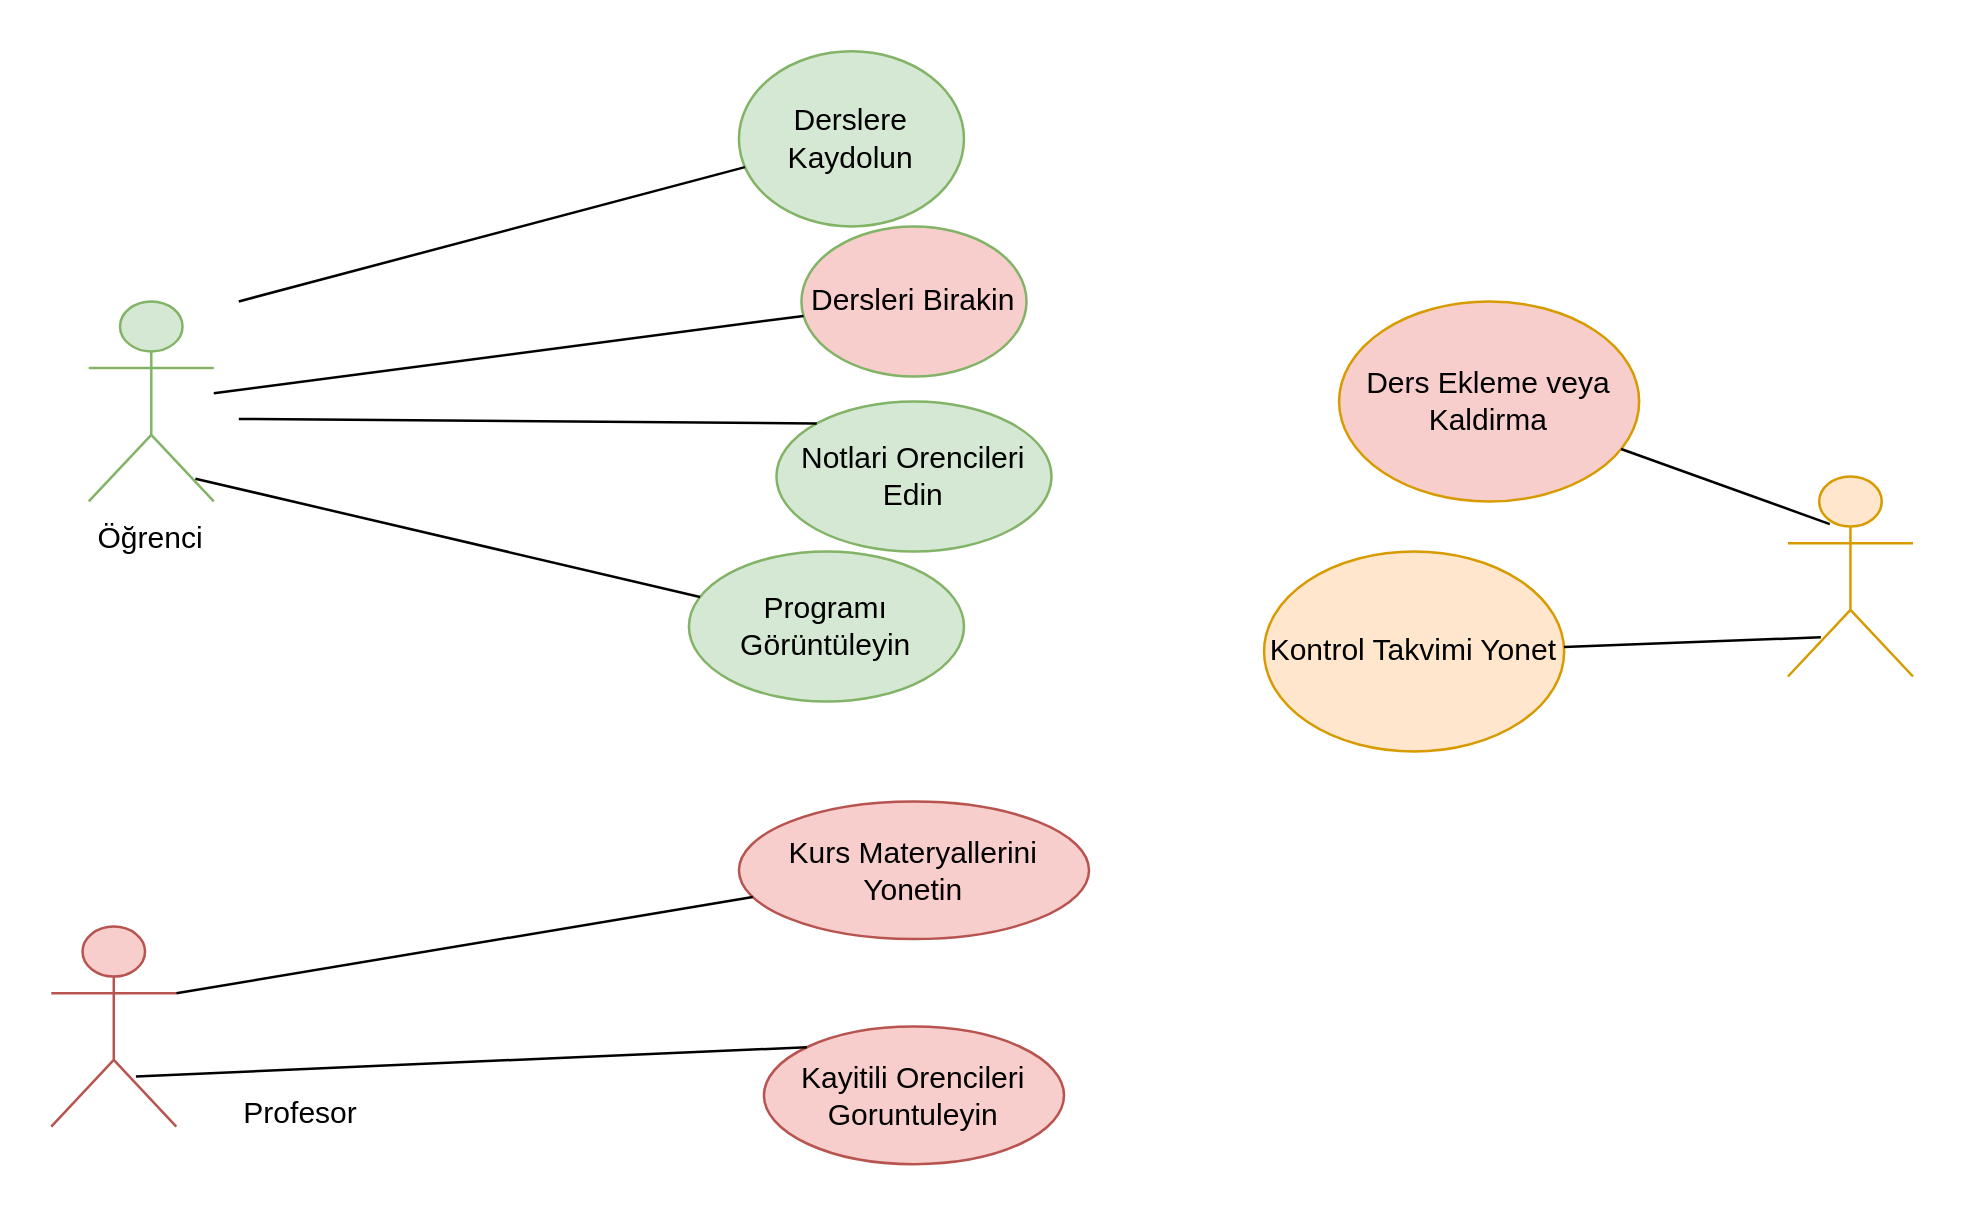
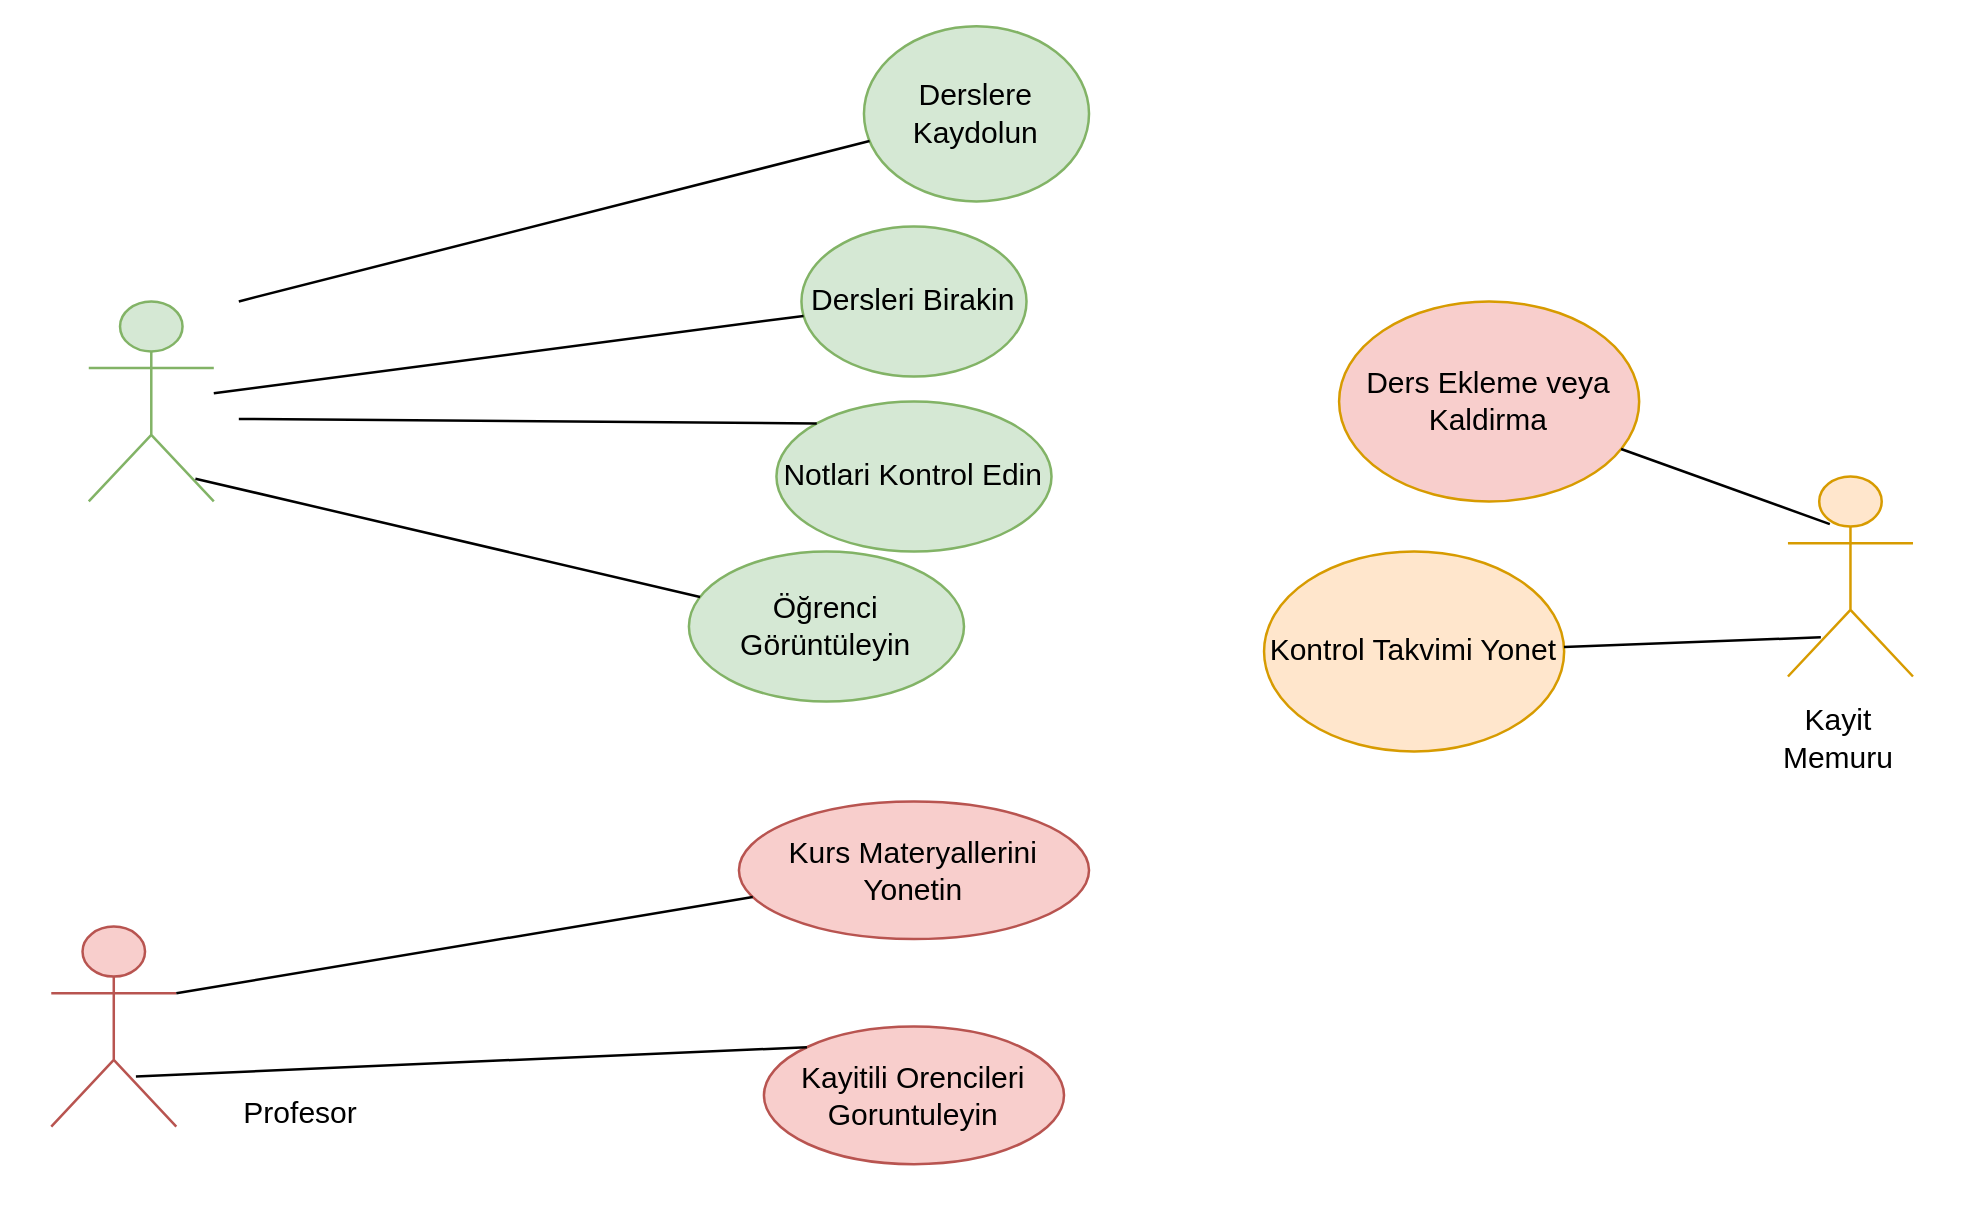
(851, 139) -> (976, 114)
(914, 301) -> (914, 301)
(914, 476) -> (914, 476)
(151, 539) -> none
(826, 626) -> (826, 626)
none -> (1838, 739)
